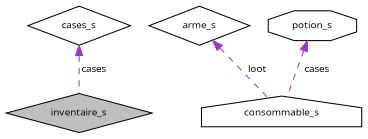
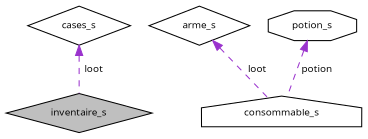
(93, 69) -> (93, 69)
(316, 69) -> (316, 69)
